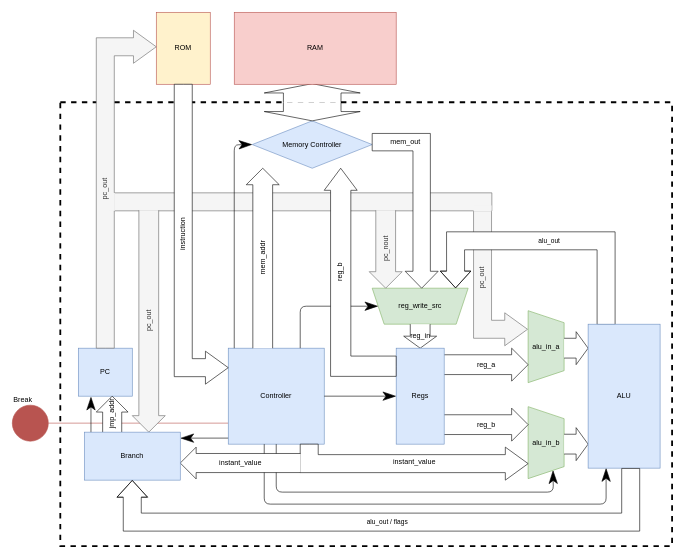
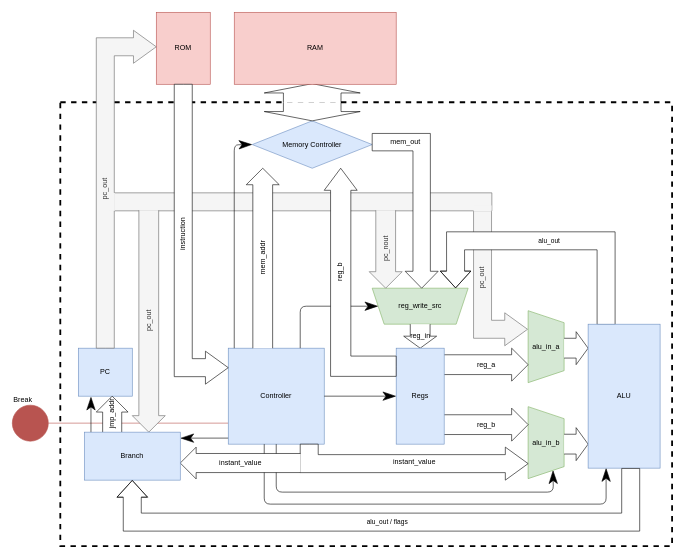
(183, 48) -> (183, 48)
